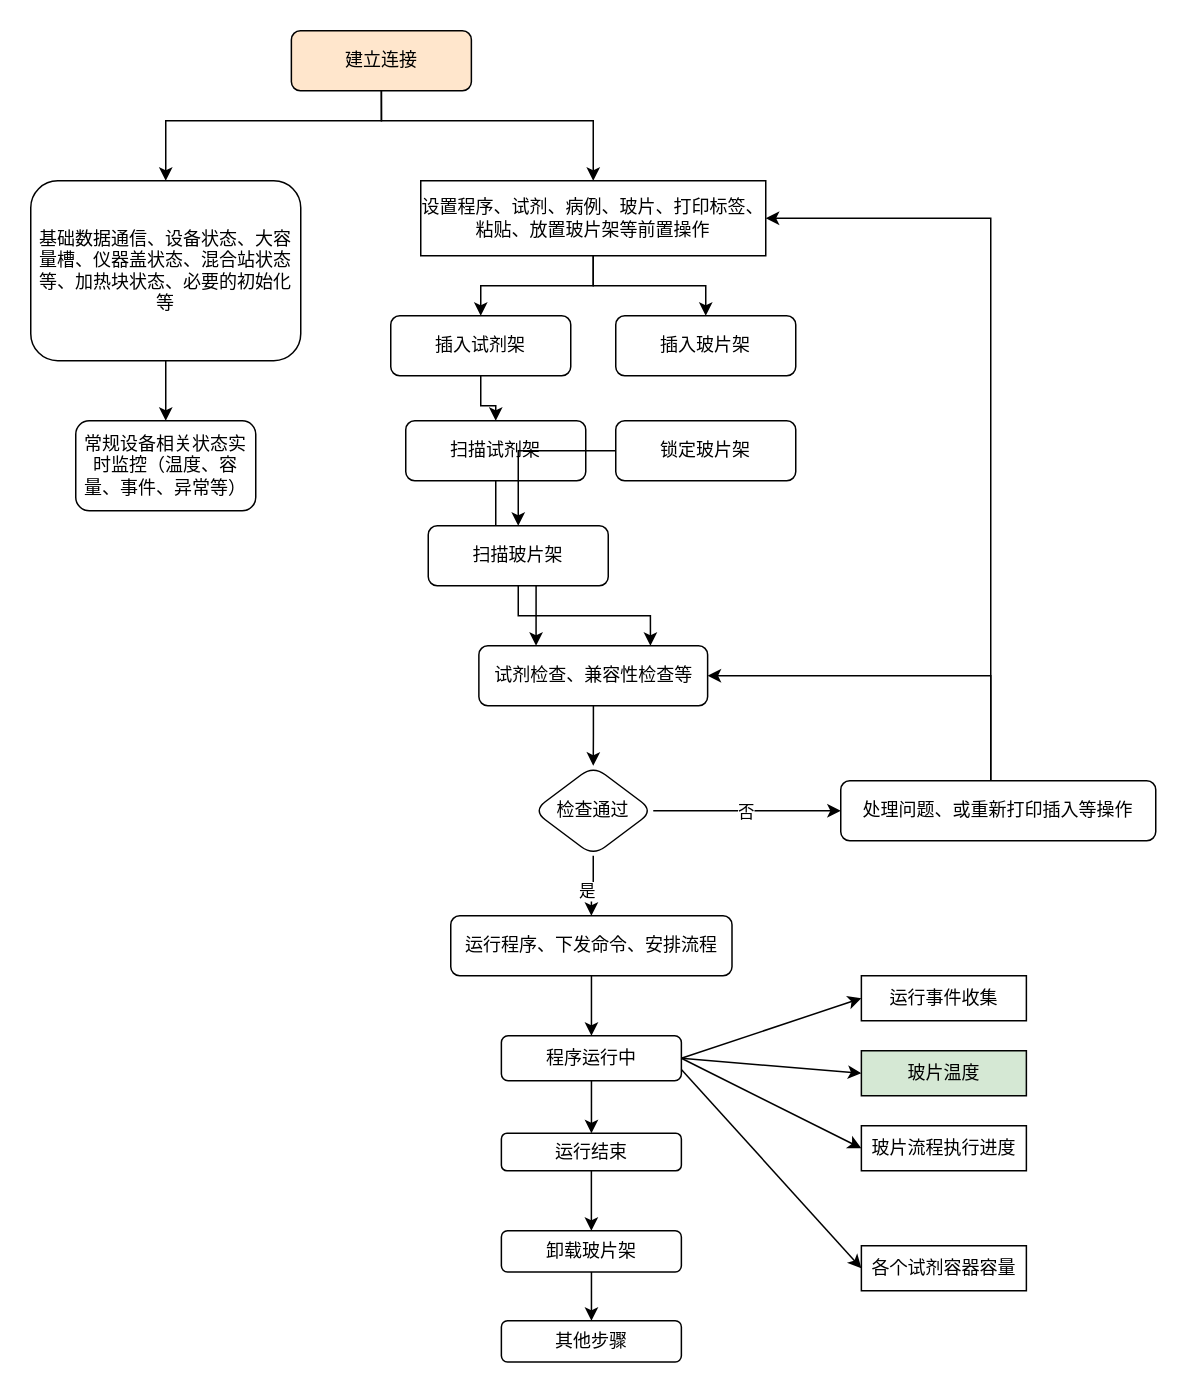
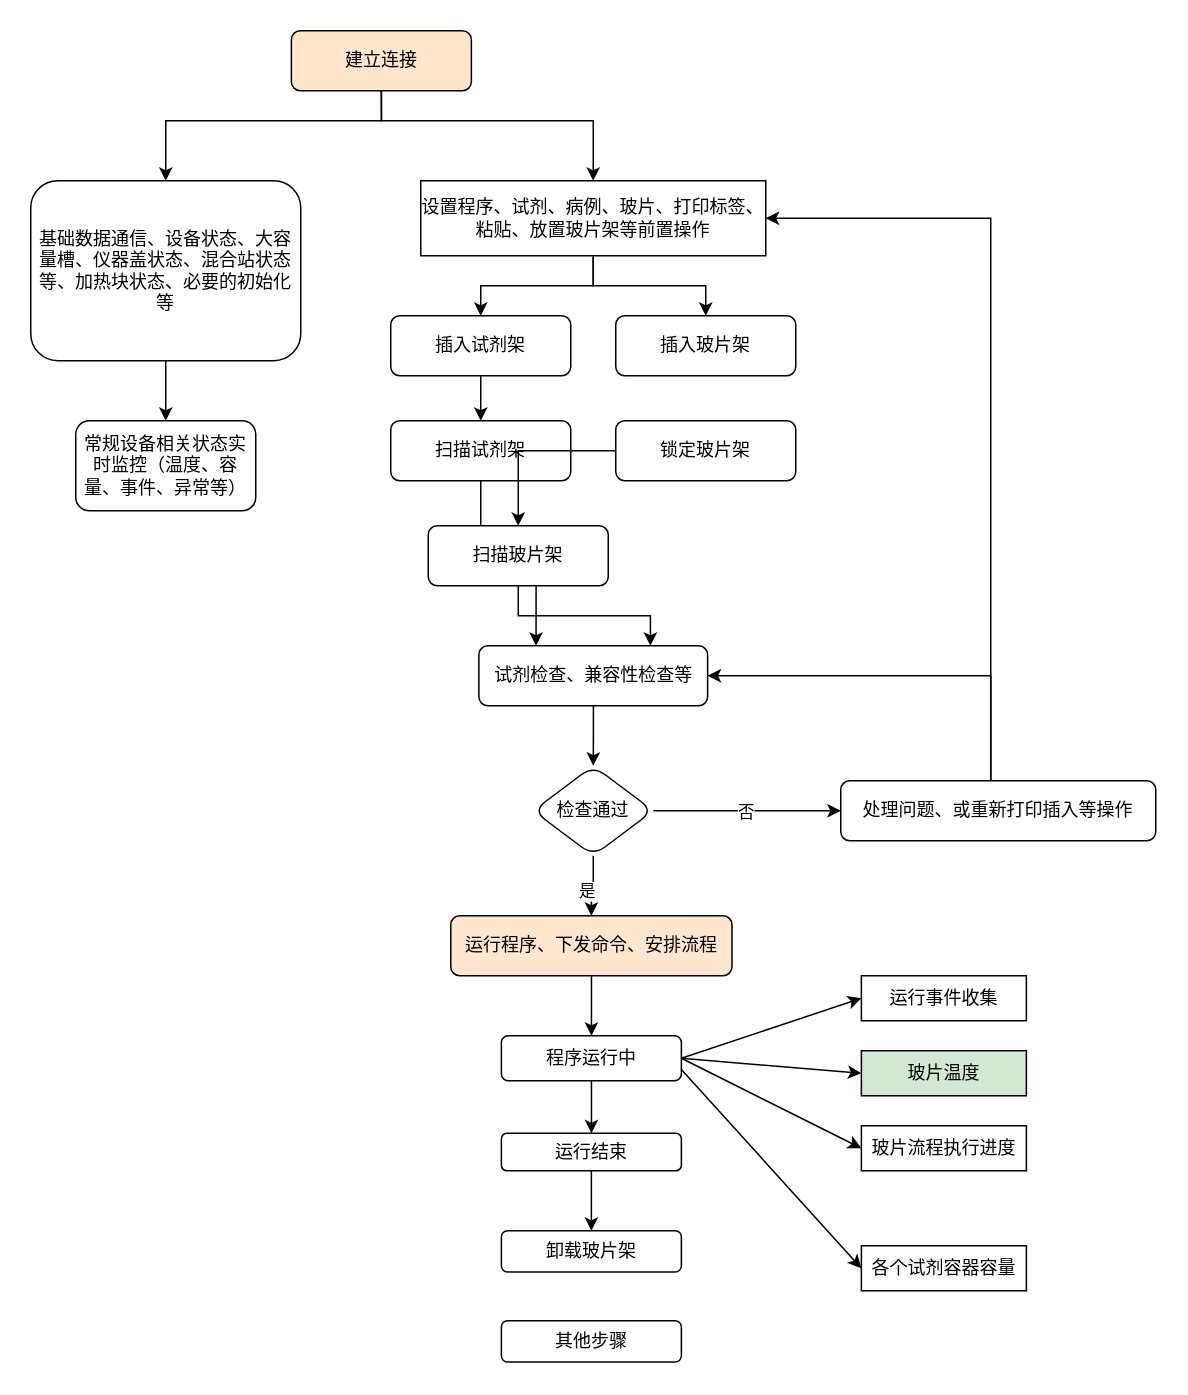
(496, 451) -> (481, 451)
(591, 946) -> (591, 946)
(591, 1302) -> none
